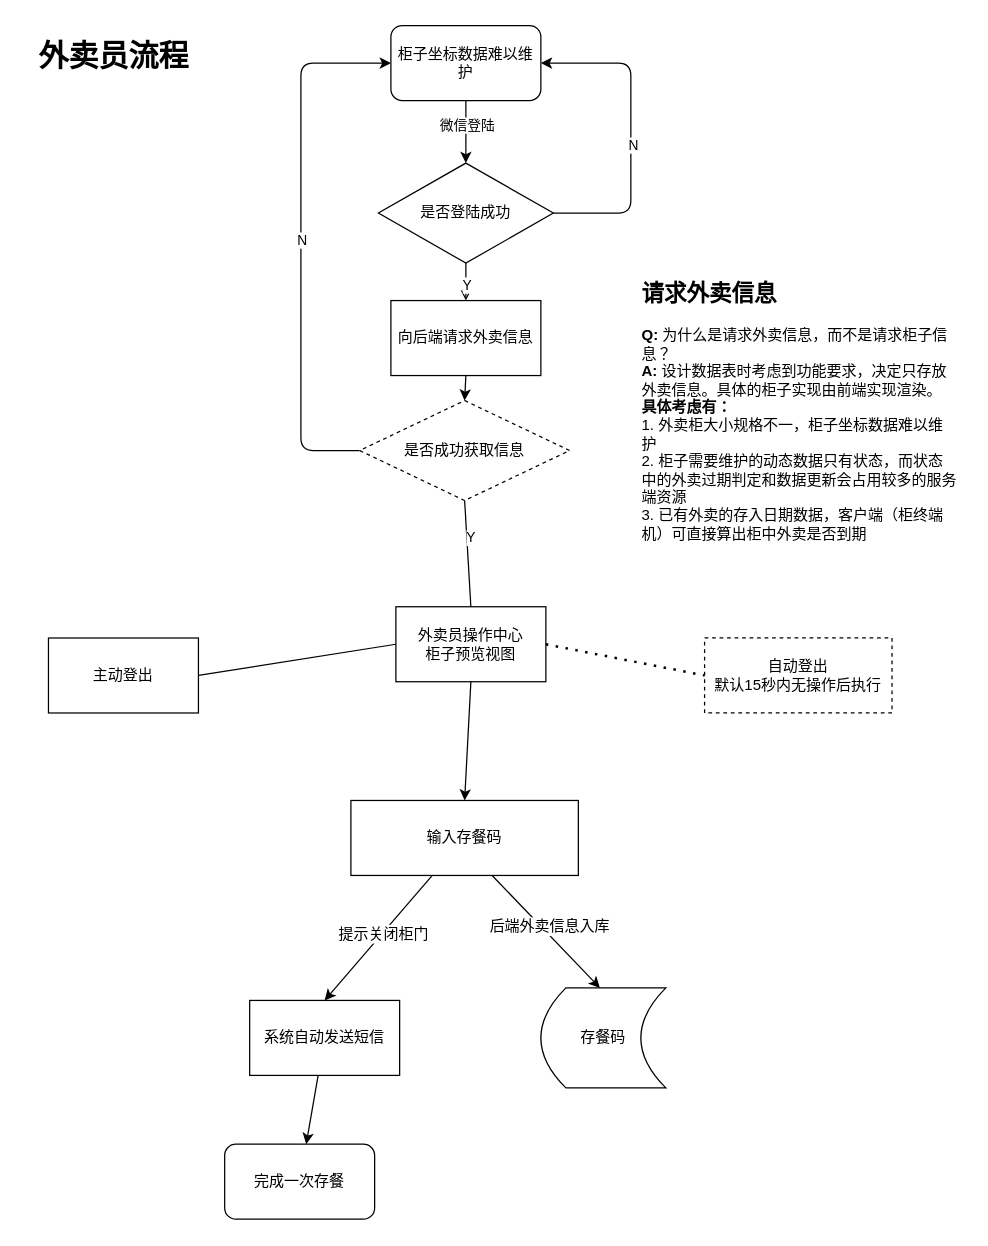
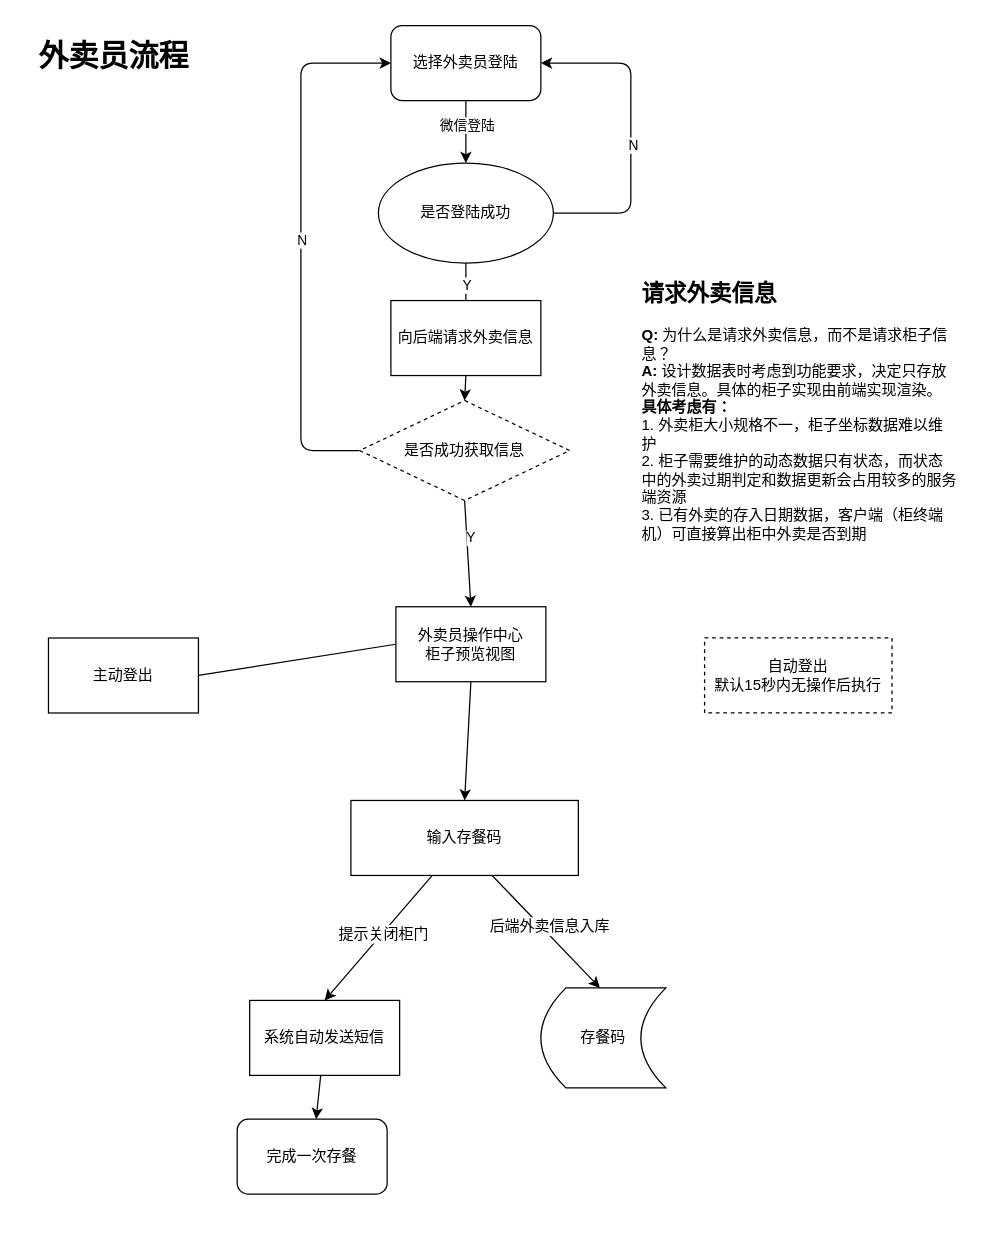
(466, 63) -> (466, 63)
(466, 213) -> (466, 213)
(466, 295) -> (466, 295)
(470, 600) -> (470, 597)
(625, 660) -> none
(299, 1182) -> (312, 1157)
